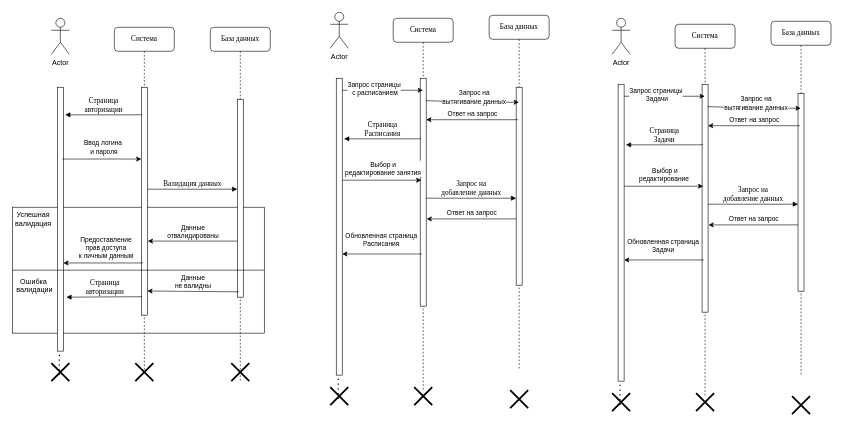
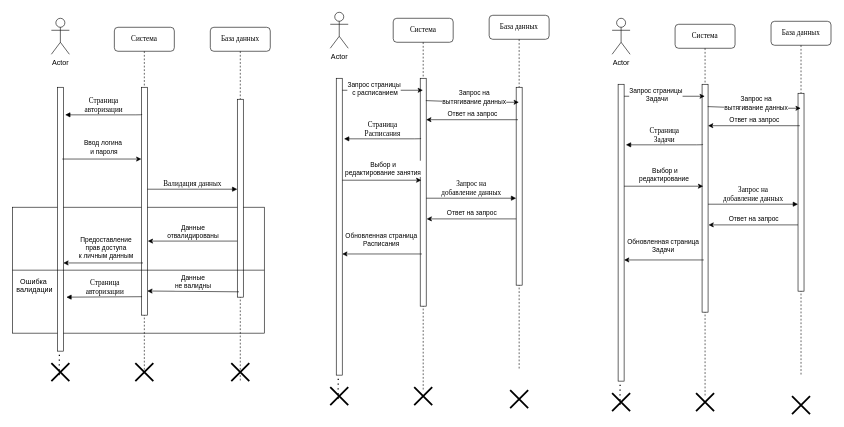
(33, 219) -> none
